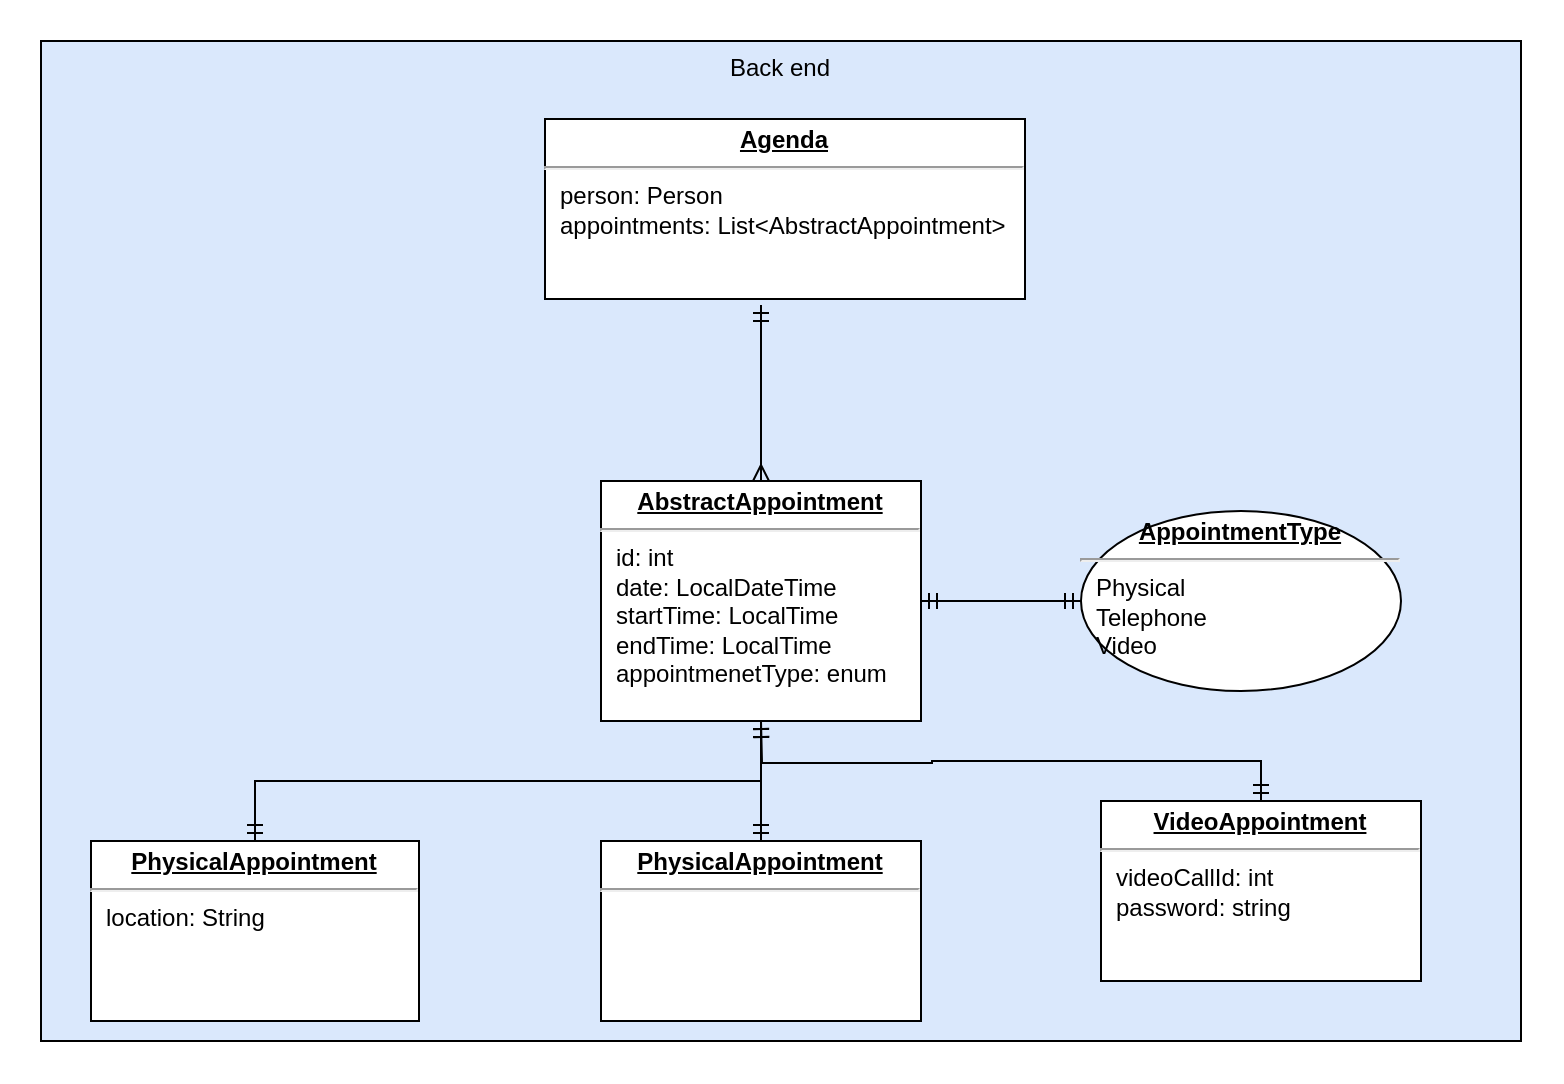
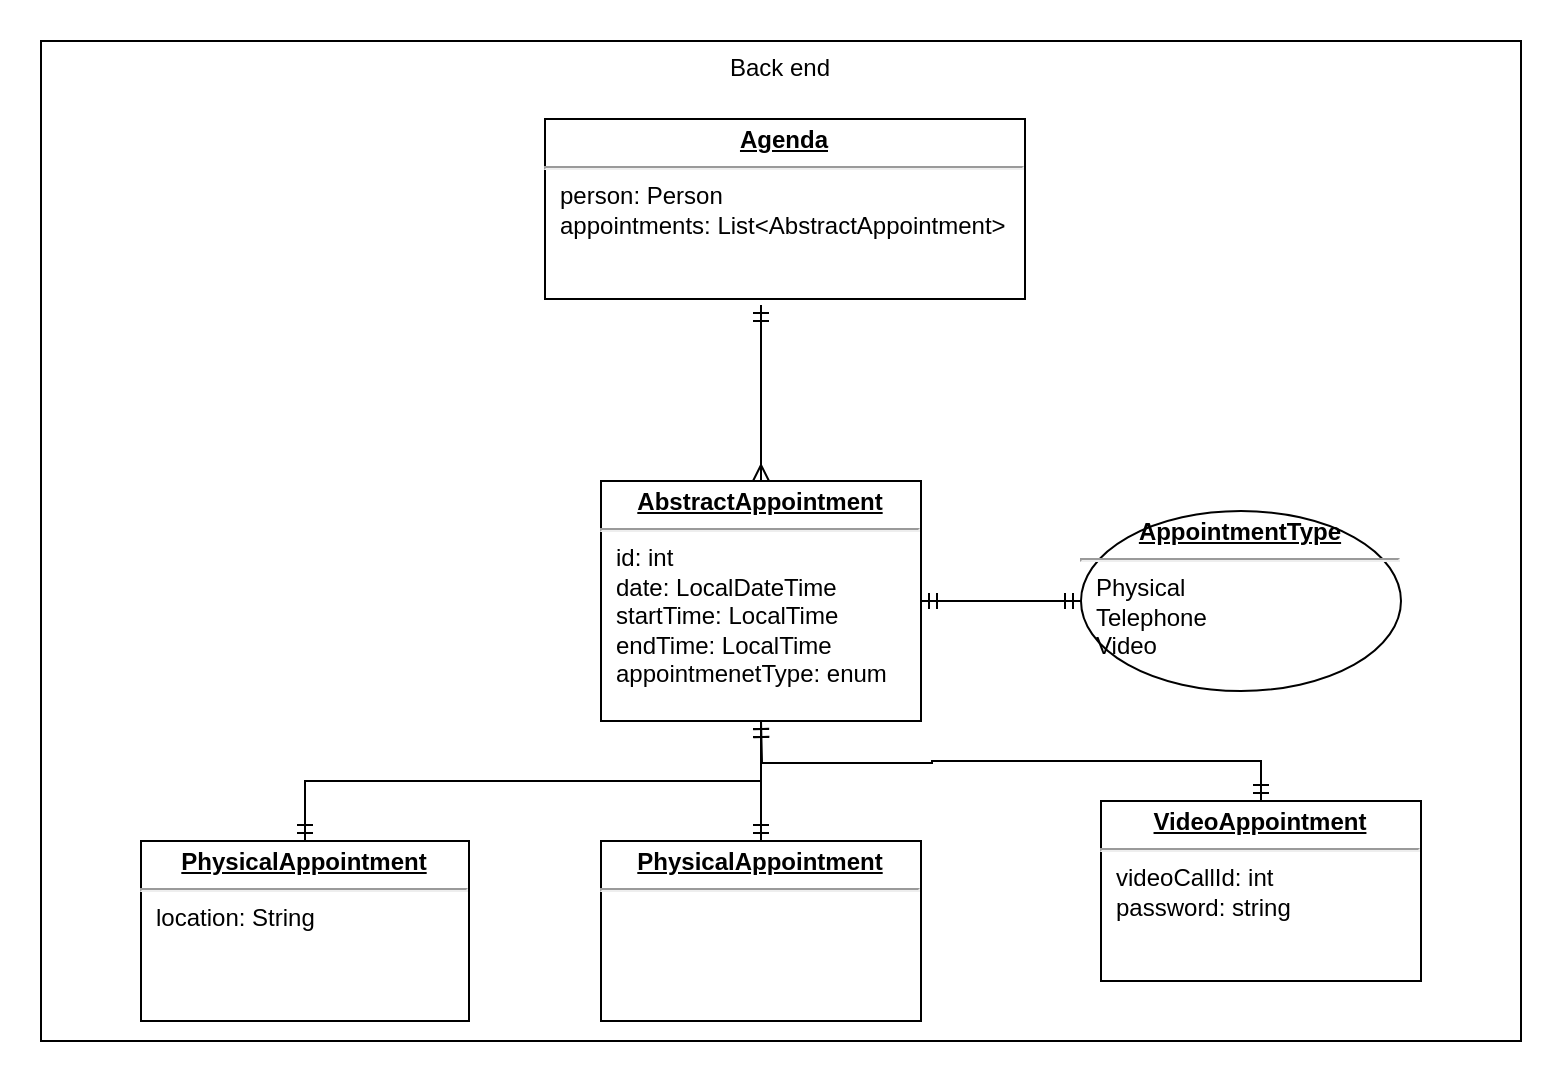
(781, 69) -> (781, 69)
(255, 931) -> (305, 931)
